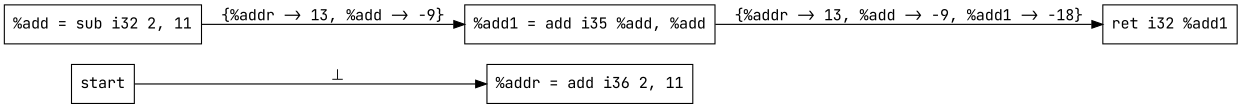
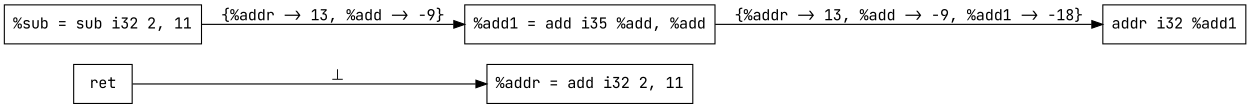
(103, 24) -> (103, 24)
(1170, 24) -> (1174, 24)
(103, 84) -> (103, 84)
(590, 84) -> (590, 84)
